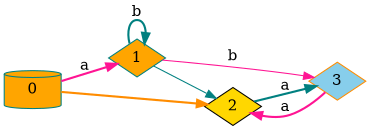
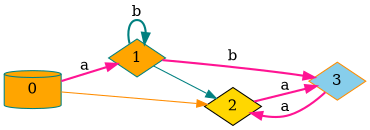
(233, 67) -> (233, 67)
(280, 95) -> (280, 95)
(129, 98) -> (129, 98)
